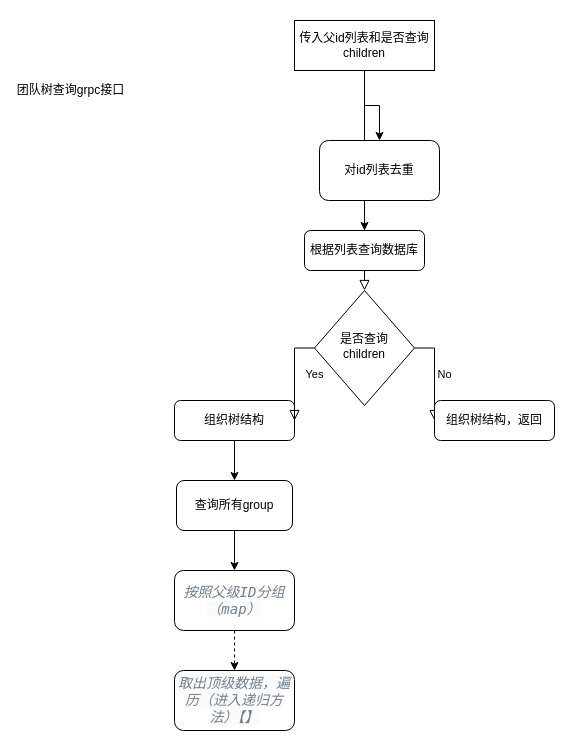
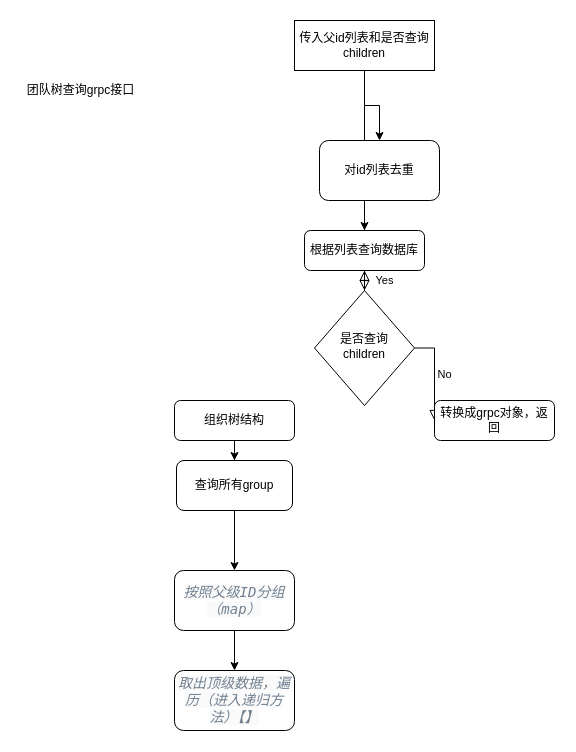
(71, 91) -> (81, 91)
(295, 369) -> (365, 289)
(495, 421) -> (495, 421)
(235, 506) -> (235, 486)
(235, 647) -> (235, 647)
